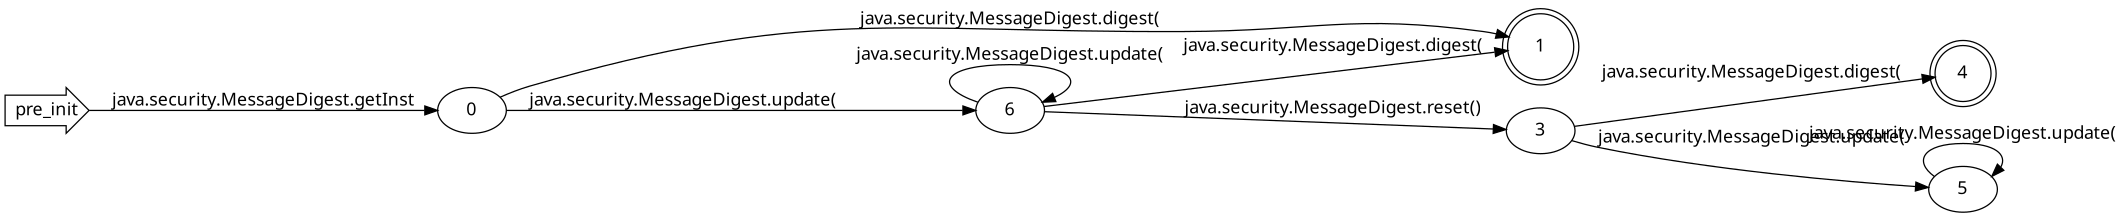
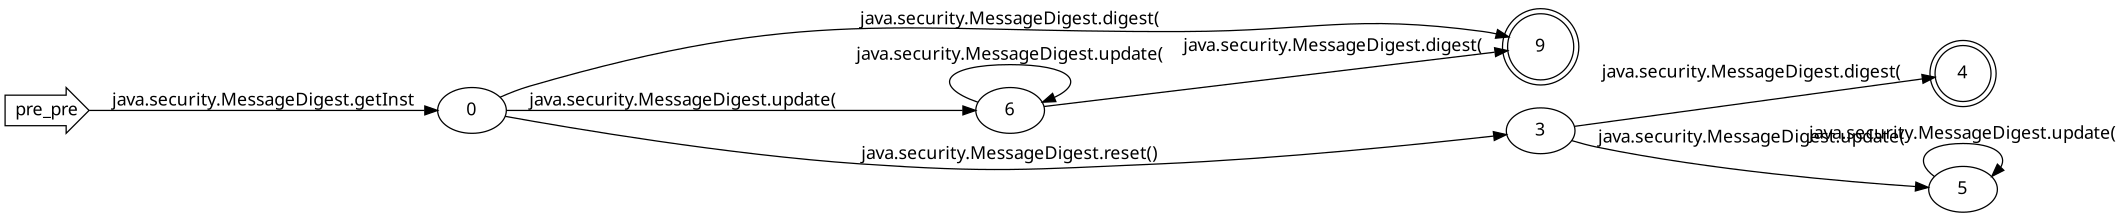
(1541, 47) -> (1541, 47)
(47, 110) -> (47, 110)
(1269, 120) -> (998, 169)
